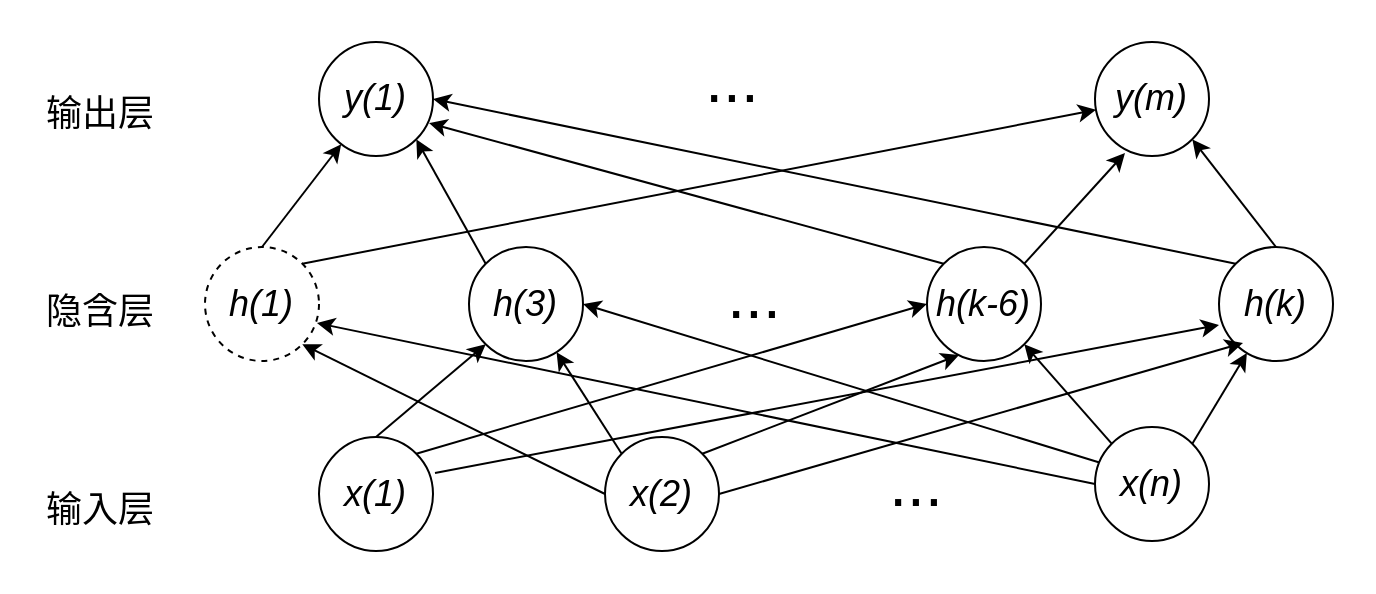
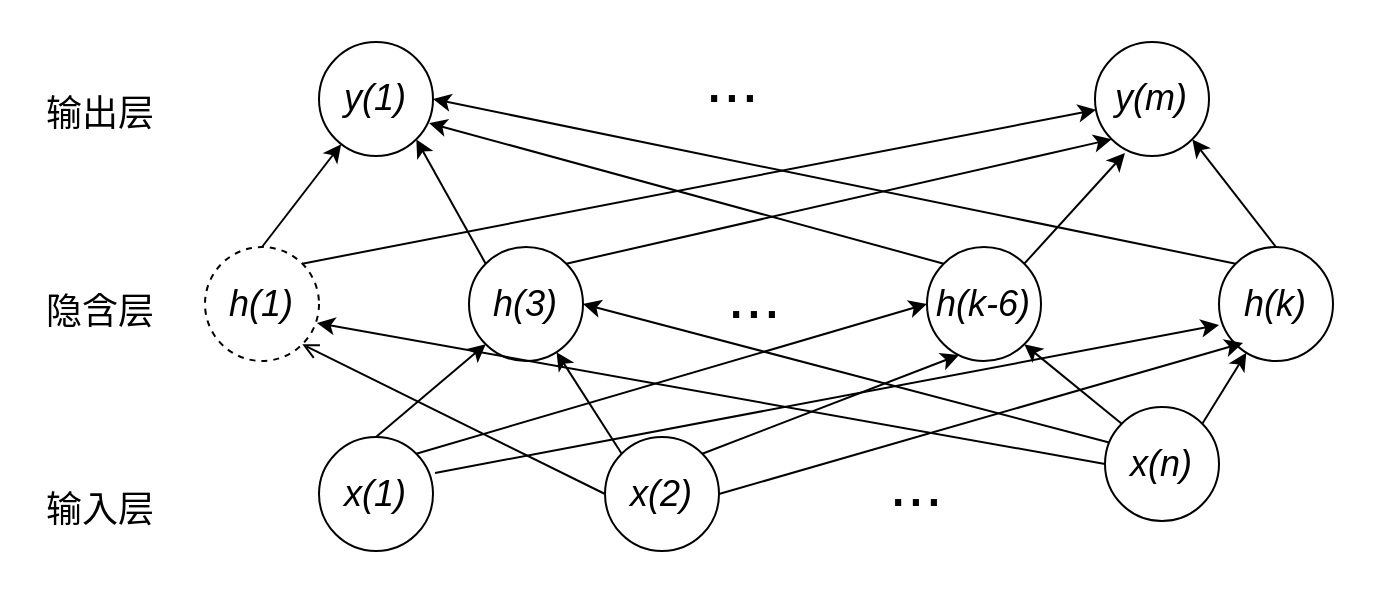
none -> (996, 166)
(316, 351) -> (312, 349)
(1152, 484) -> (1162, 464)
